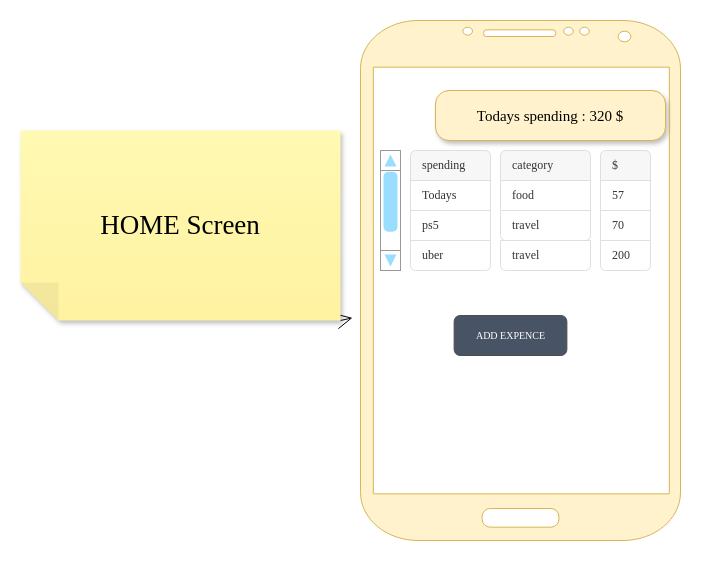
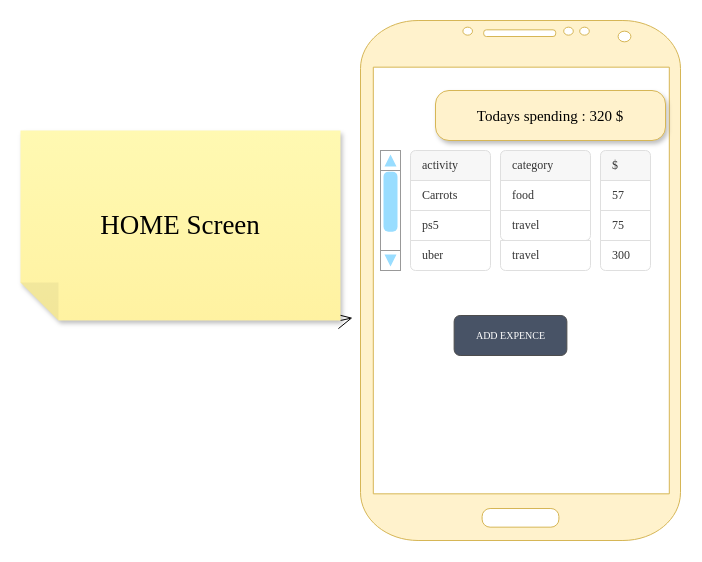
(448, 166) -> (446, 166)
(443, 196) -> (446, 196)
(619, 226) -> (619, 226)
(623, 256) -> (623, 256)
